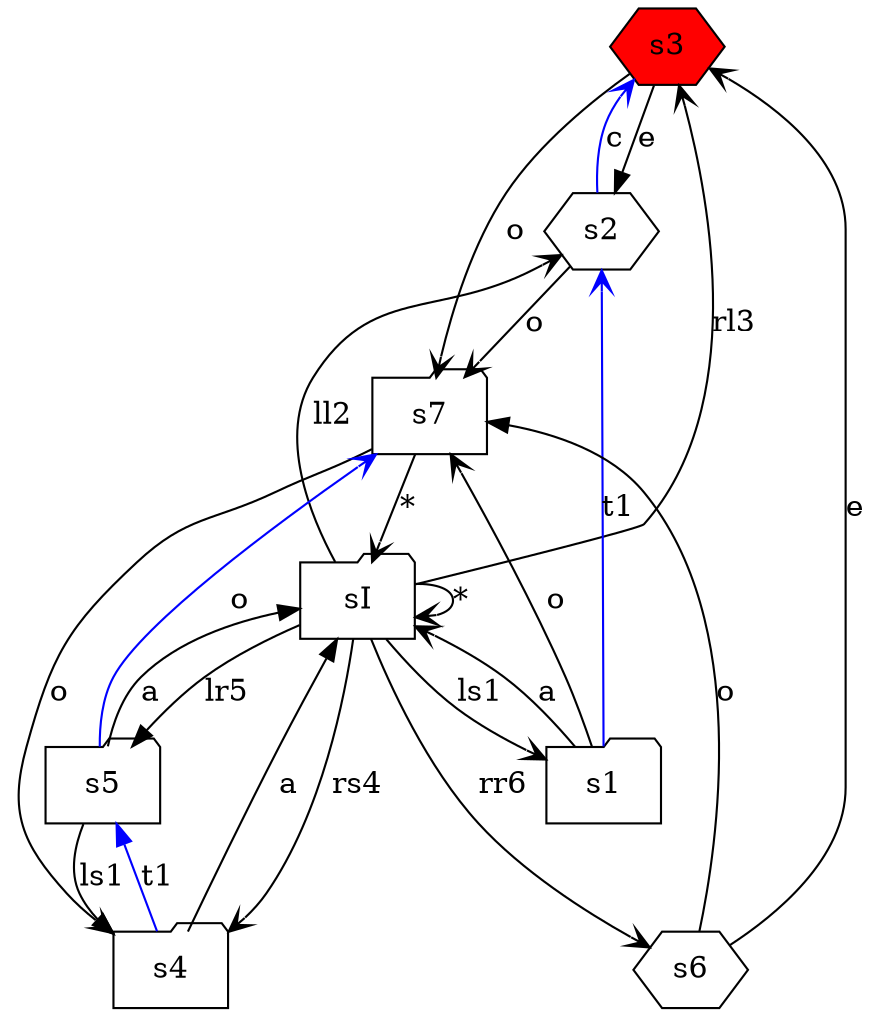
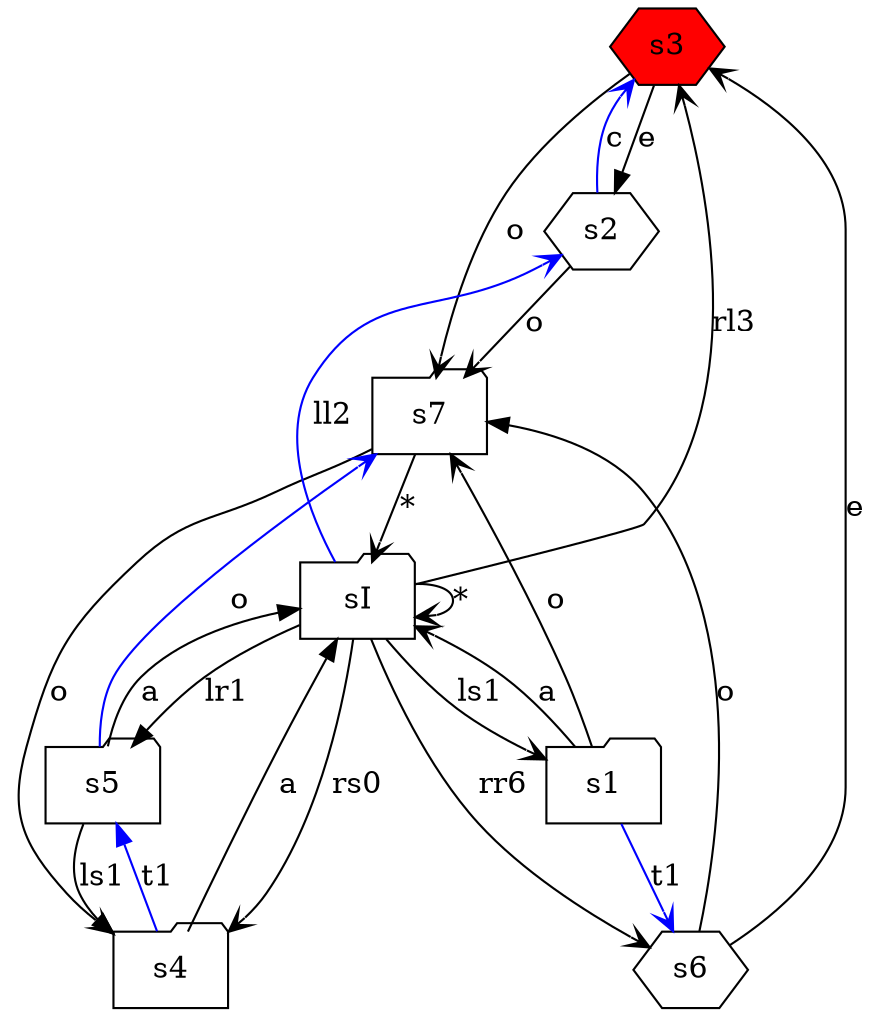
(334, 350) -> (334, 350)
(603, 519) -> (642, 868)
(227, 693) -> (227, 693)
(358, 785) -> (358, 785)
